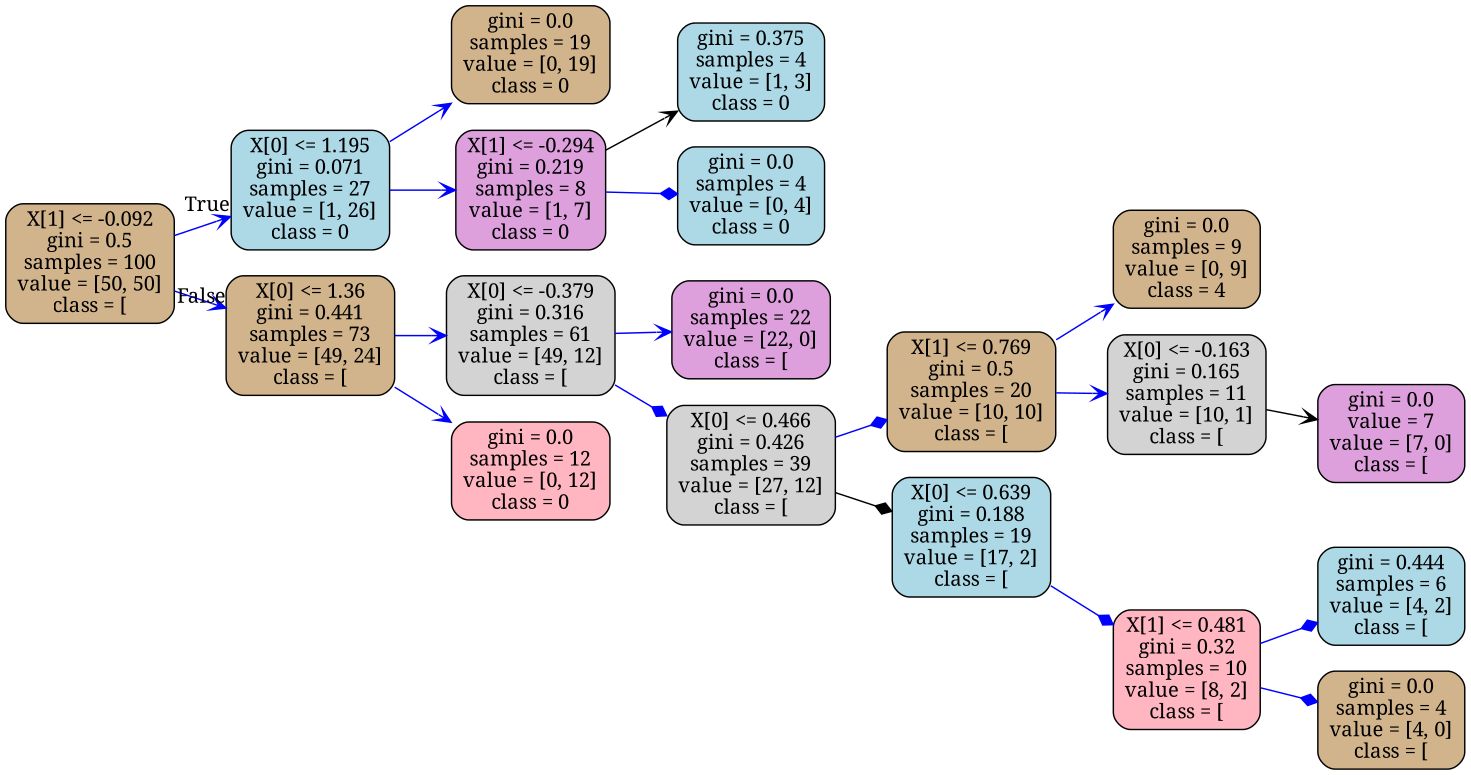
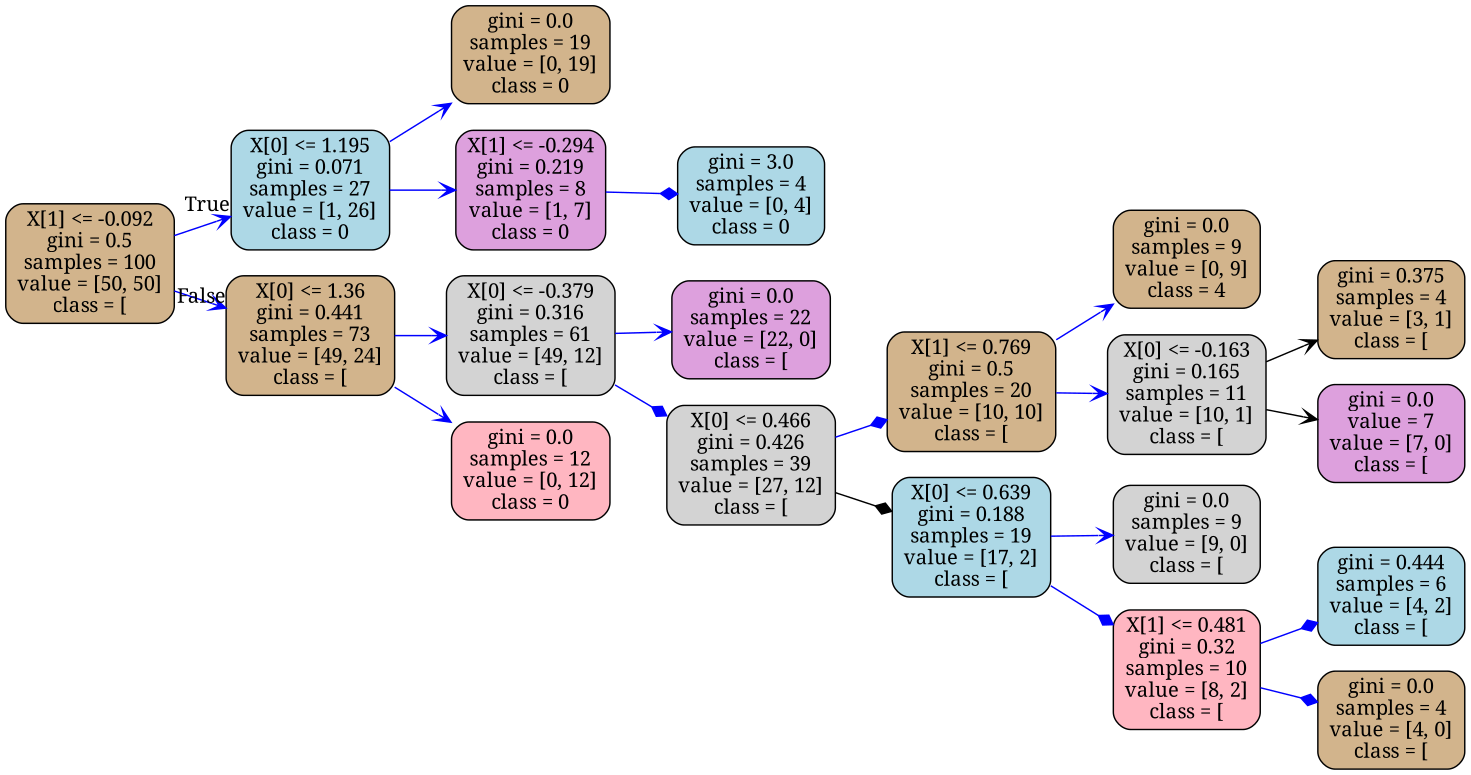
(751, 72) -> none
(751, 196) -> (751, 196)
none -> (1391, 310)
none -> (1187, 534)
